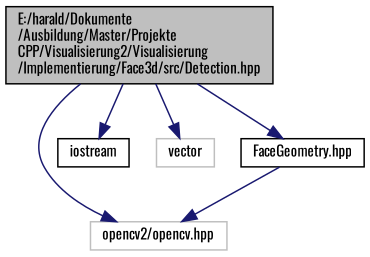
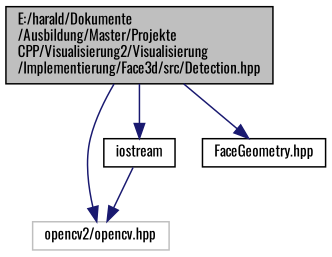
(185, 153) -> none
(237, 191) -> (123, 188)
